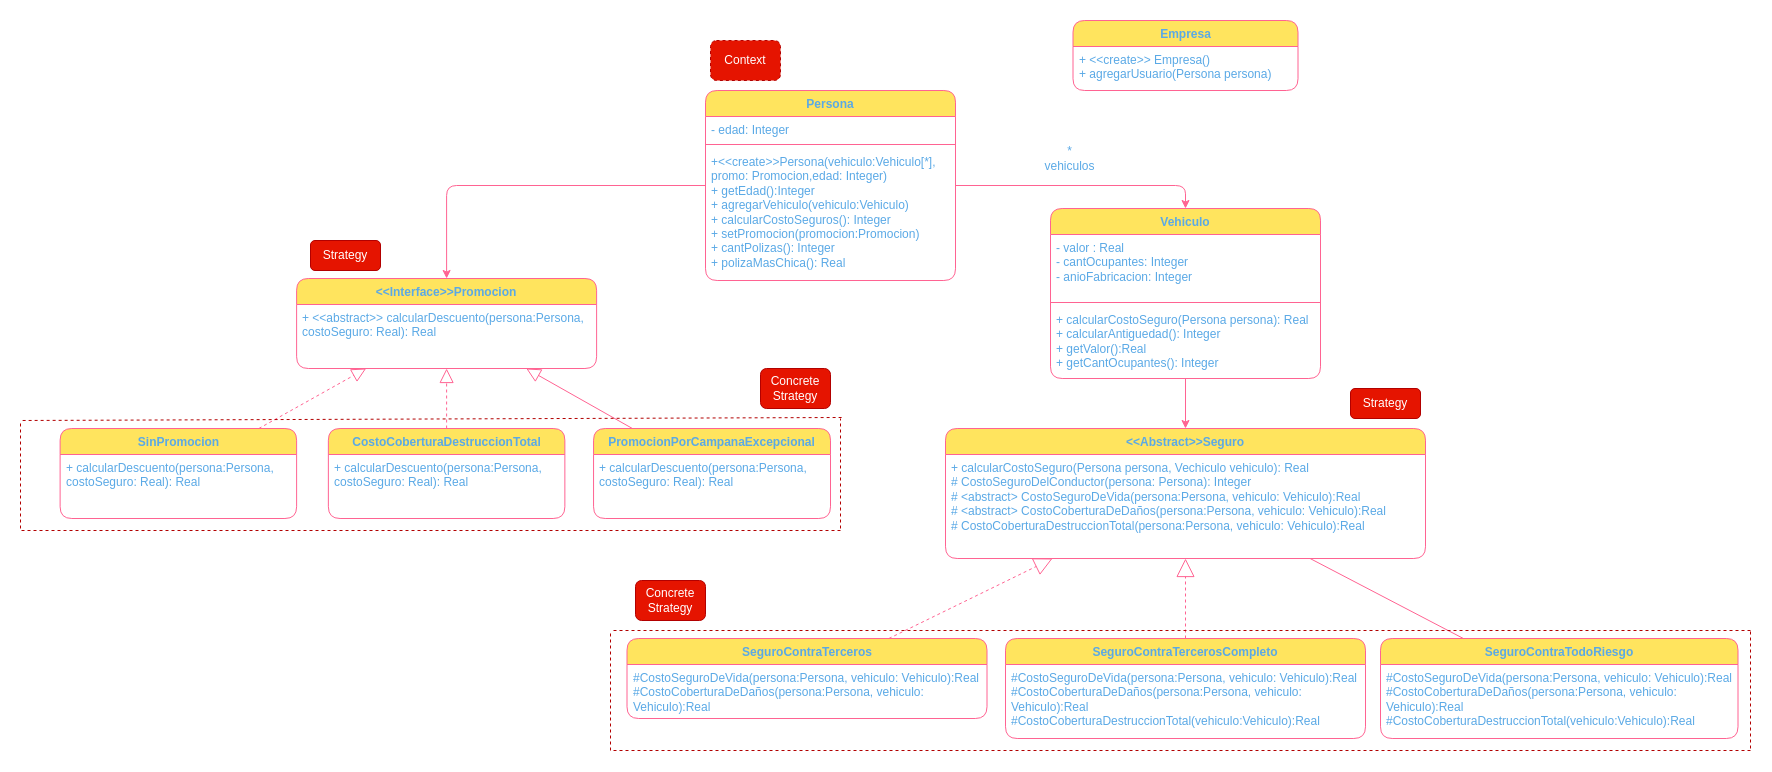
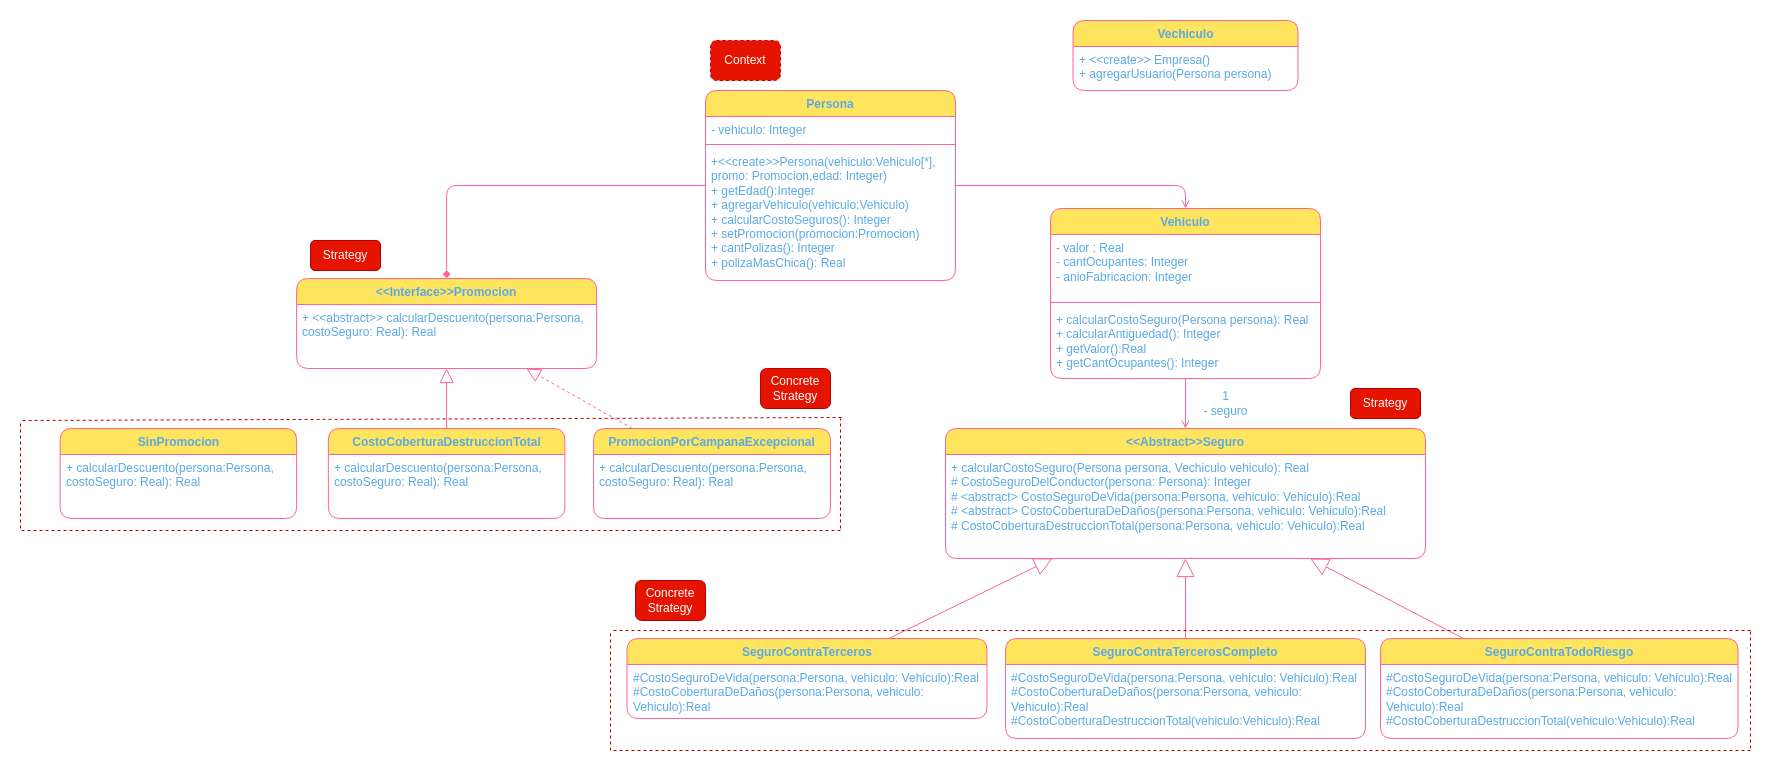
(1186, 35) -> (1186, 35)
(757, 131) -> (768, 131)
(1070, 159) -> none
(1186, 200) -> (1186, 201)
(447, 270) -> (447, 269)
(306, 402) -> none
(585, 402) -> (585, 402)
none -> (1226, 404)
(447, 406) -> (447, 406)
(1186, 420) -> (1186, 421)
(1320, 564) -> (1327, 567)
(972, 598) -> (972, 598)
(1186, 607) -> (1186, 607)
